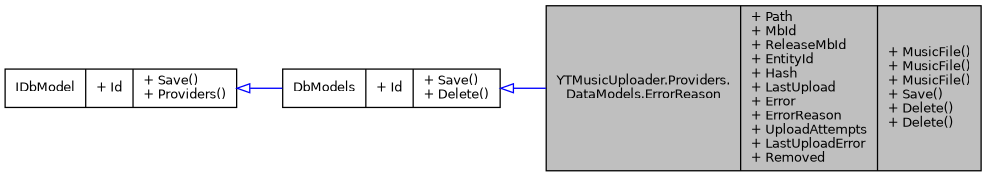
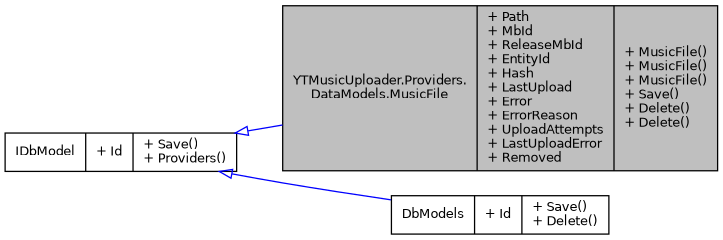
(530, 88) -> (265, 128)
(643, 95) -> (380, 95)
